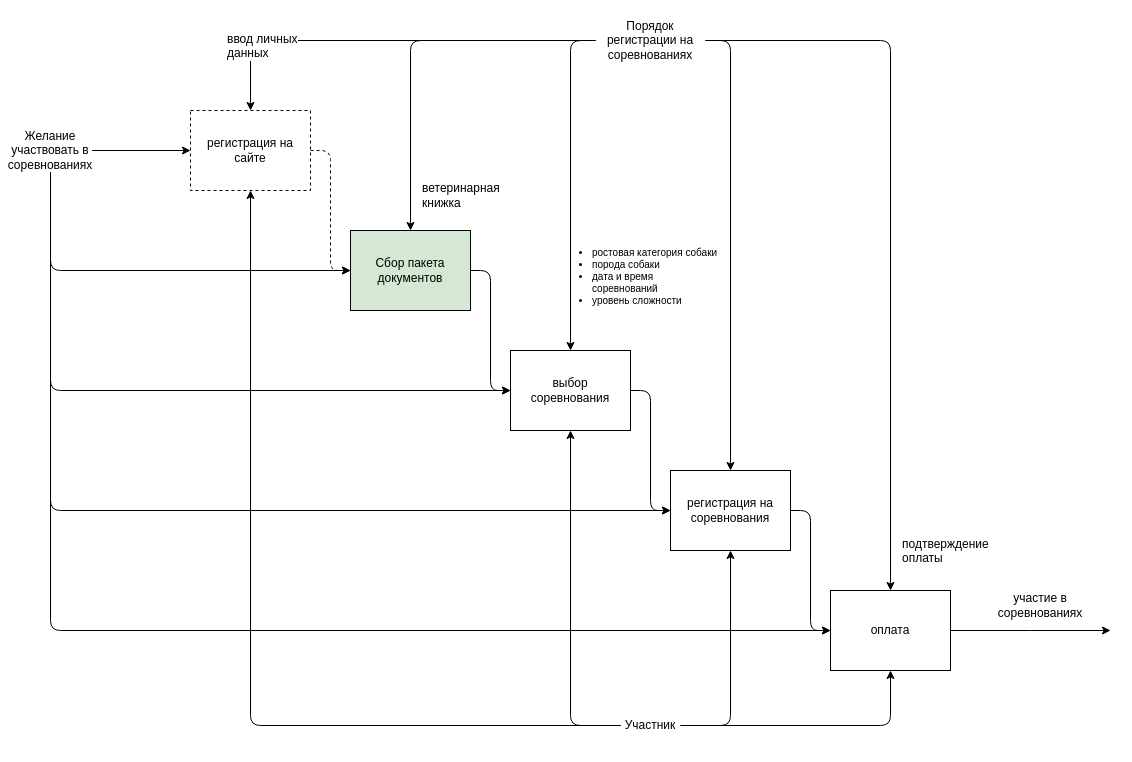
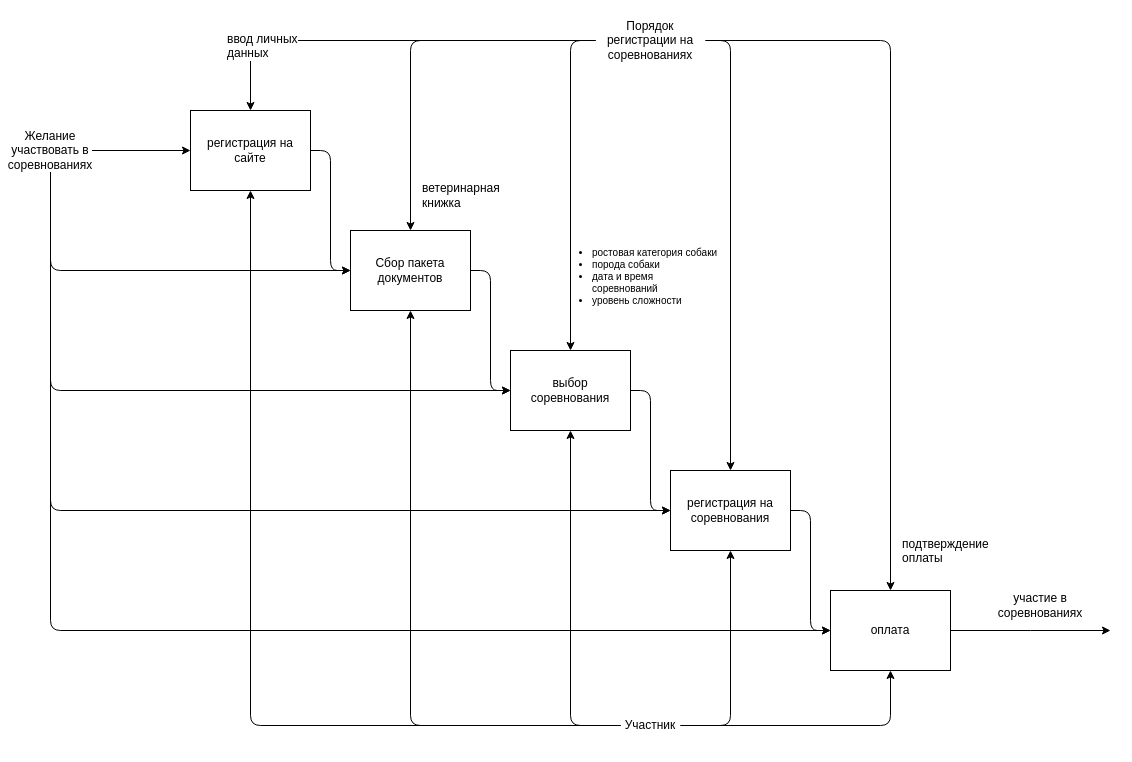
(251, 151) -> (251, 151)
(331, 203) -> (331, 203)
(411, 271) -> (411, 271)
none -> (411, 519)
